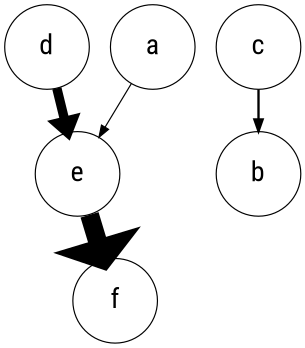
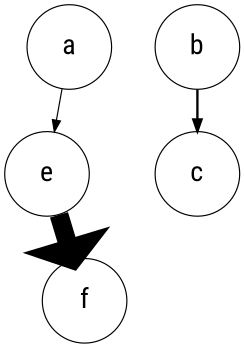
(47, 47) -> none
(258, 104) -> (197, 104)
